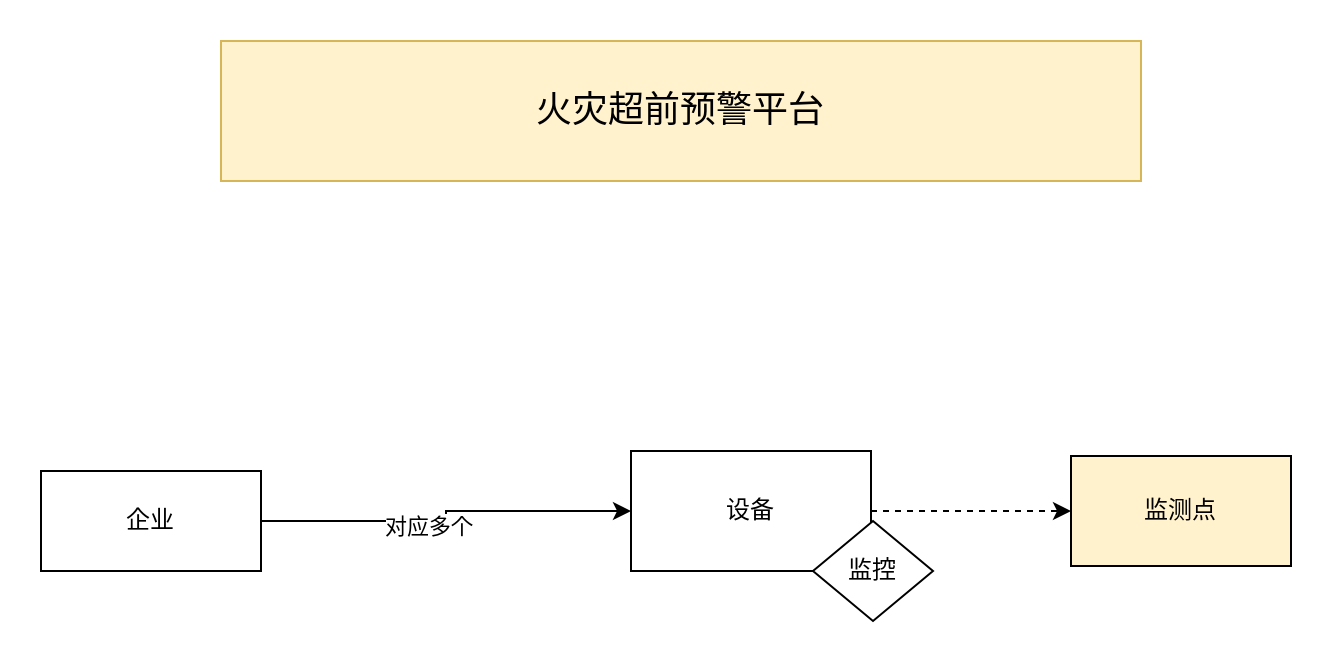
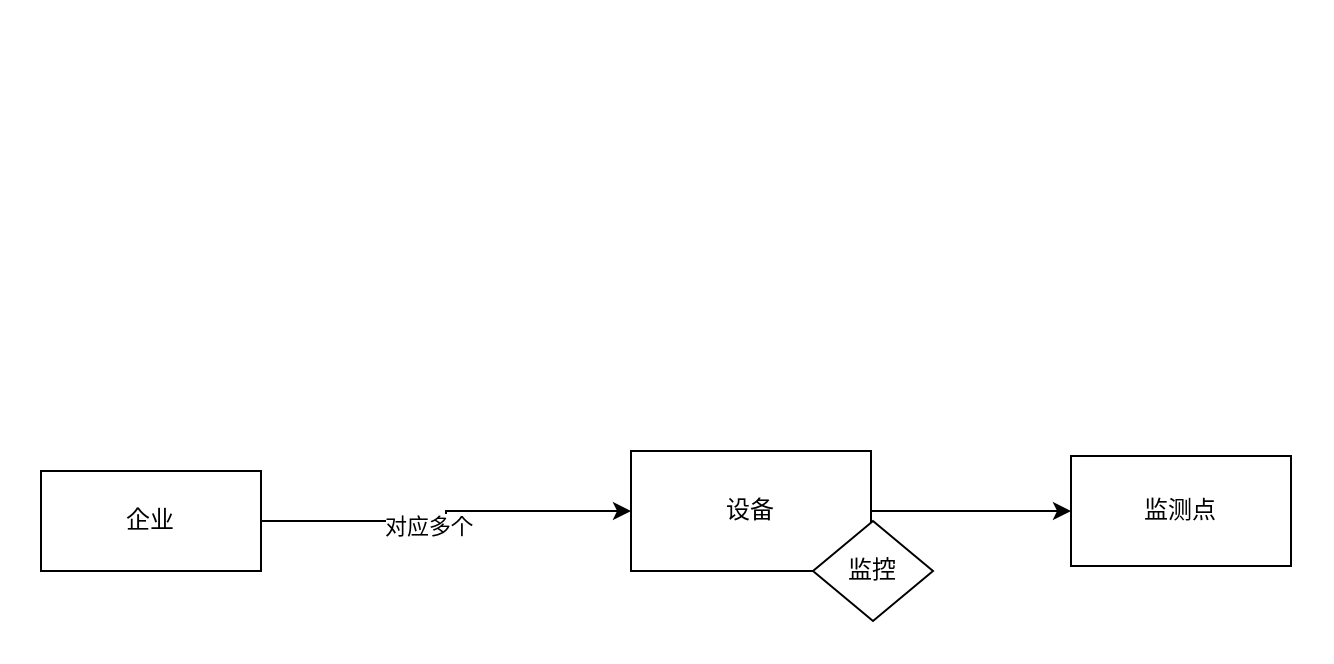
(681, 111) -> none
(963, 511) -> (963, 511)
(1181, 511) -> (1181, 511)
